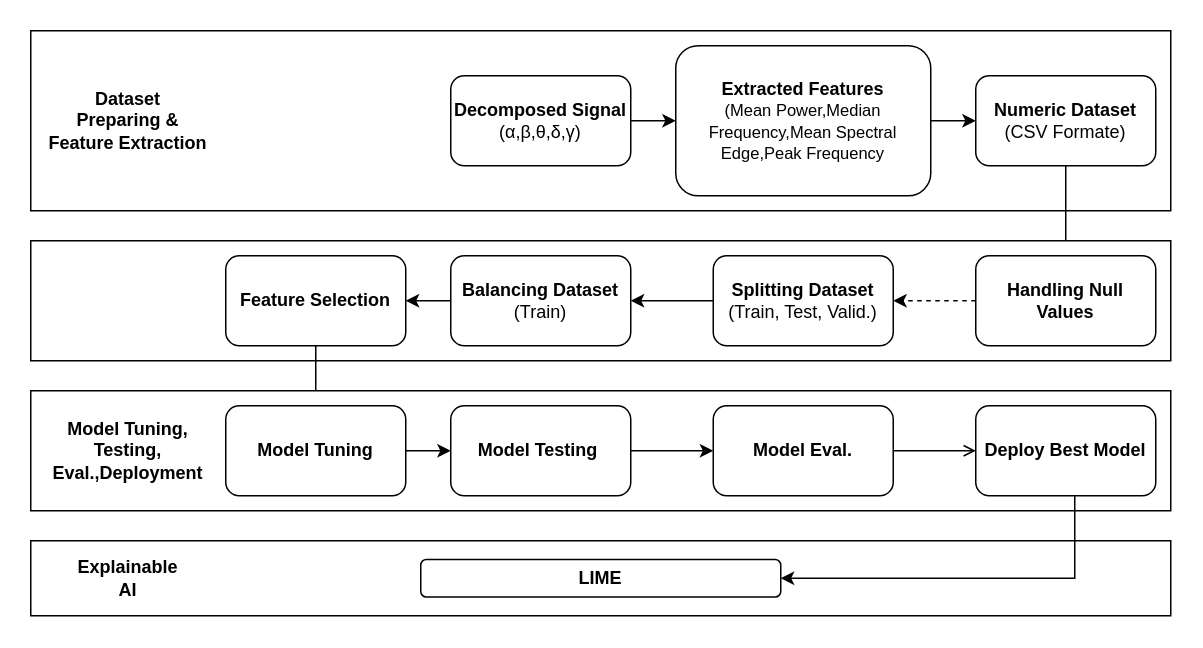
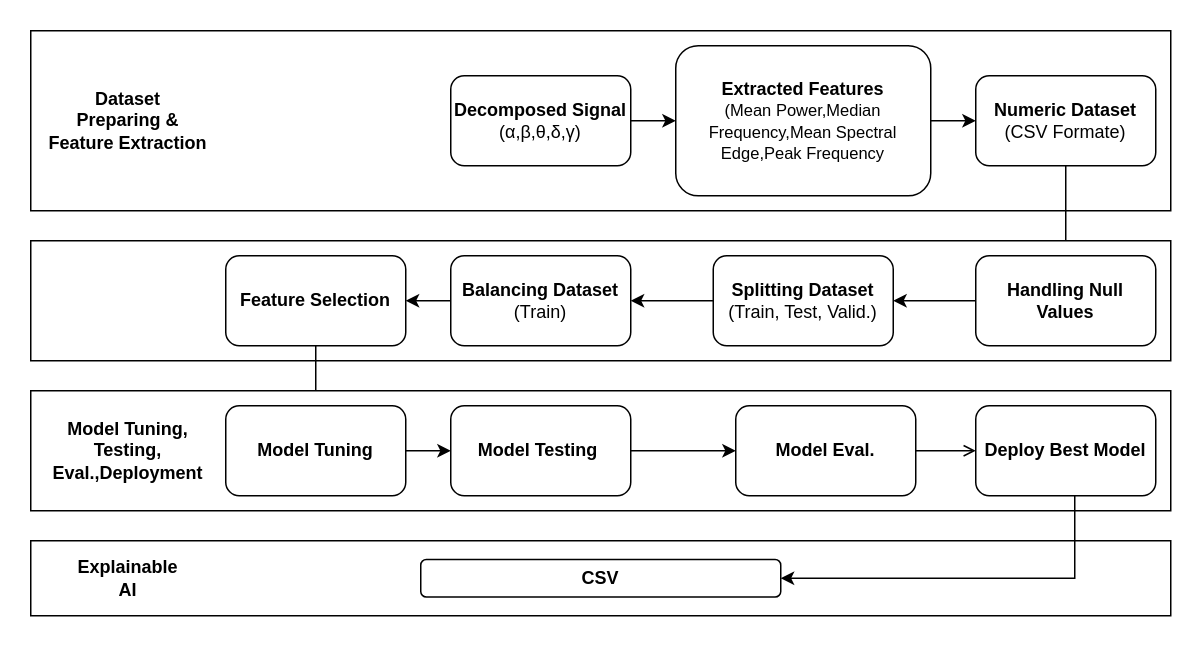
(938, 301) -> (938, 301)
(803, 451) -> (826, 451)
(601, 578) -> (601, 578)
